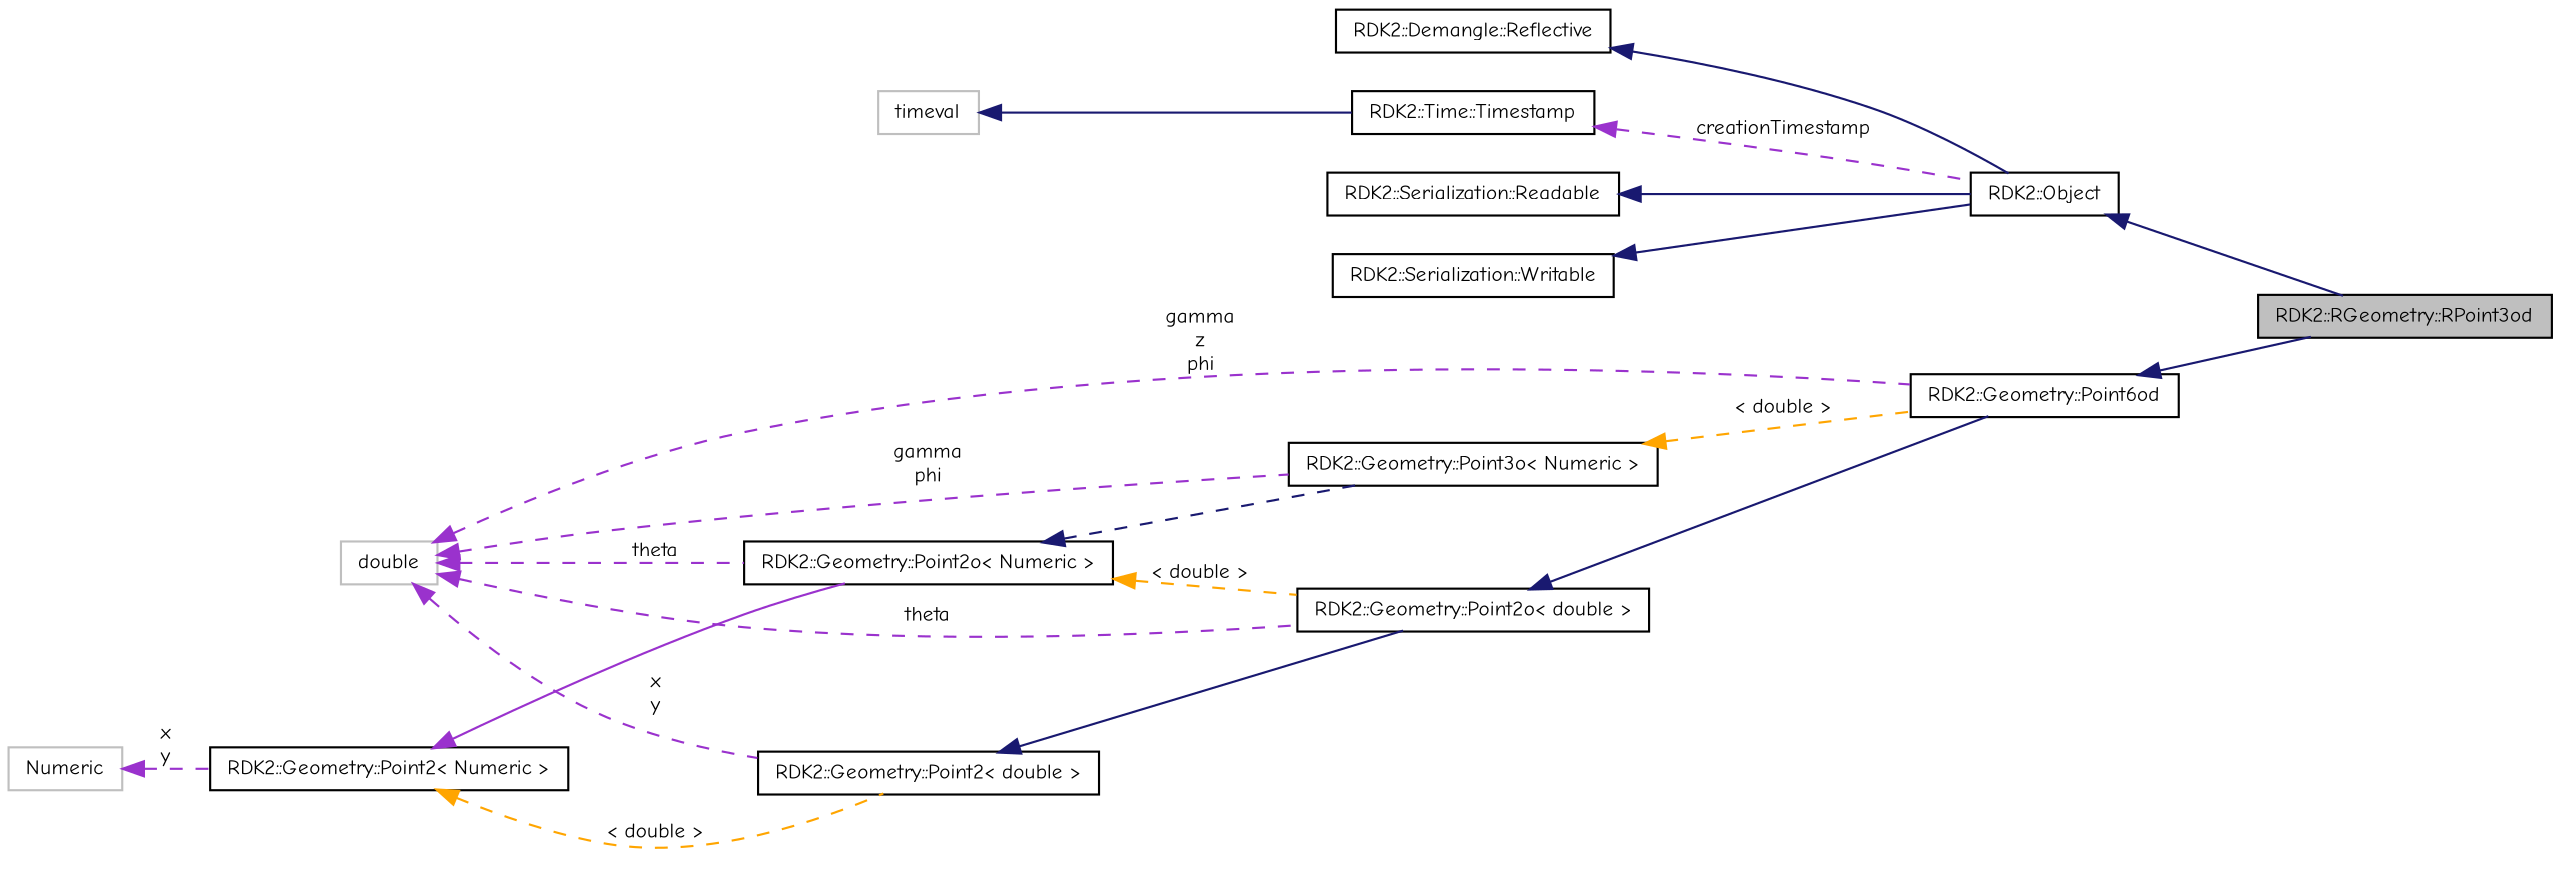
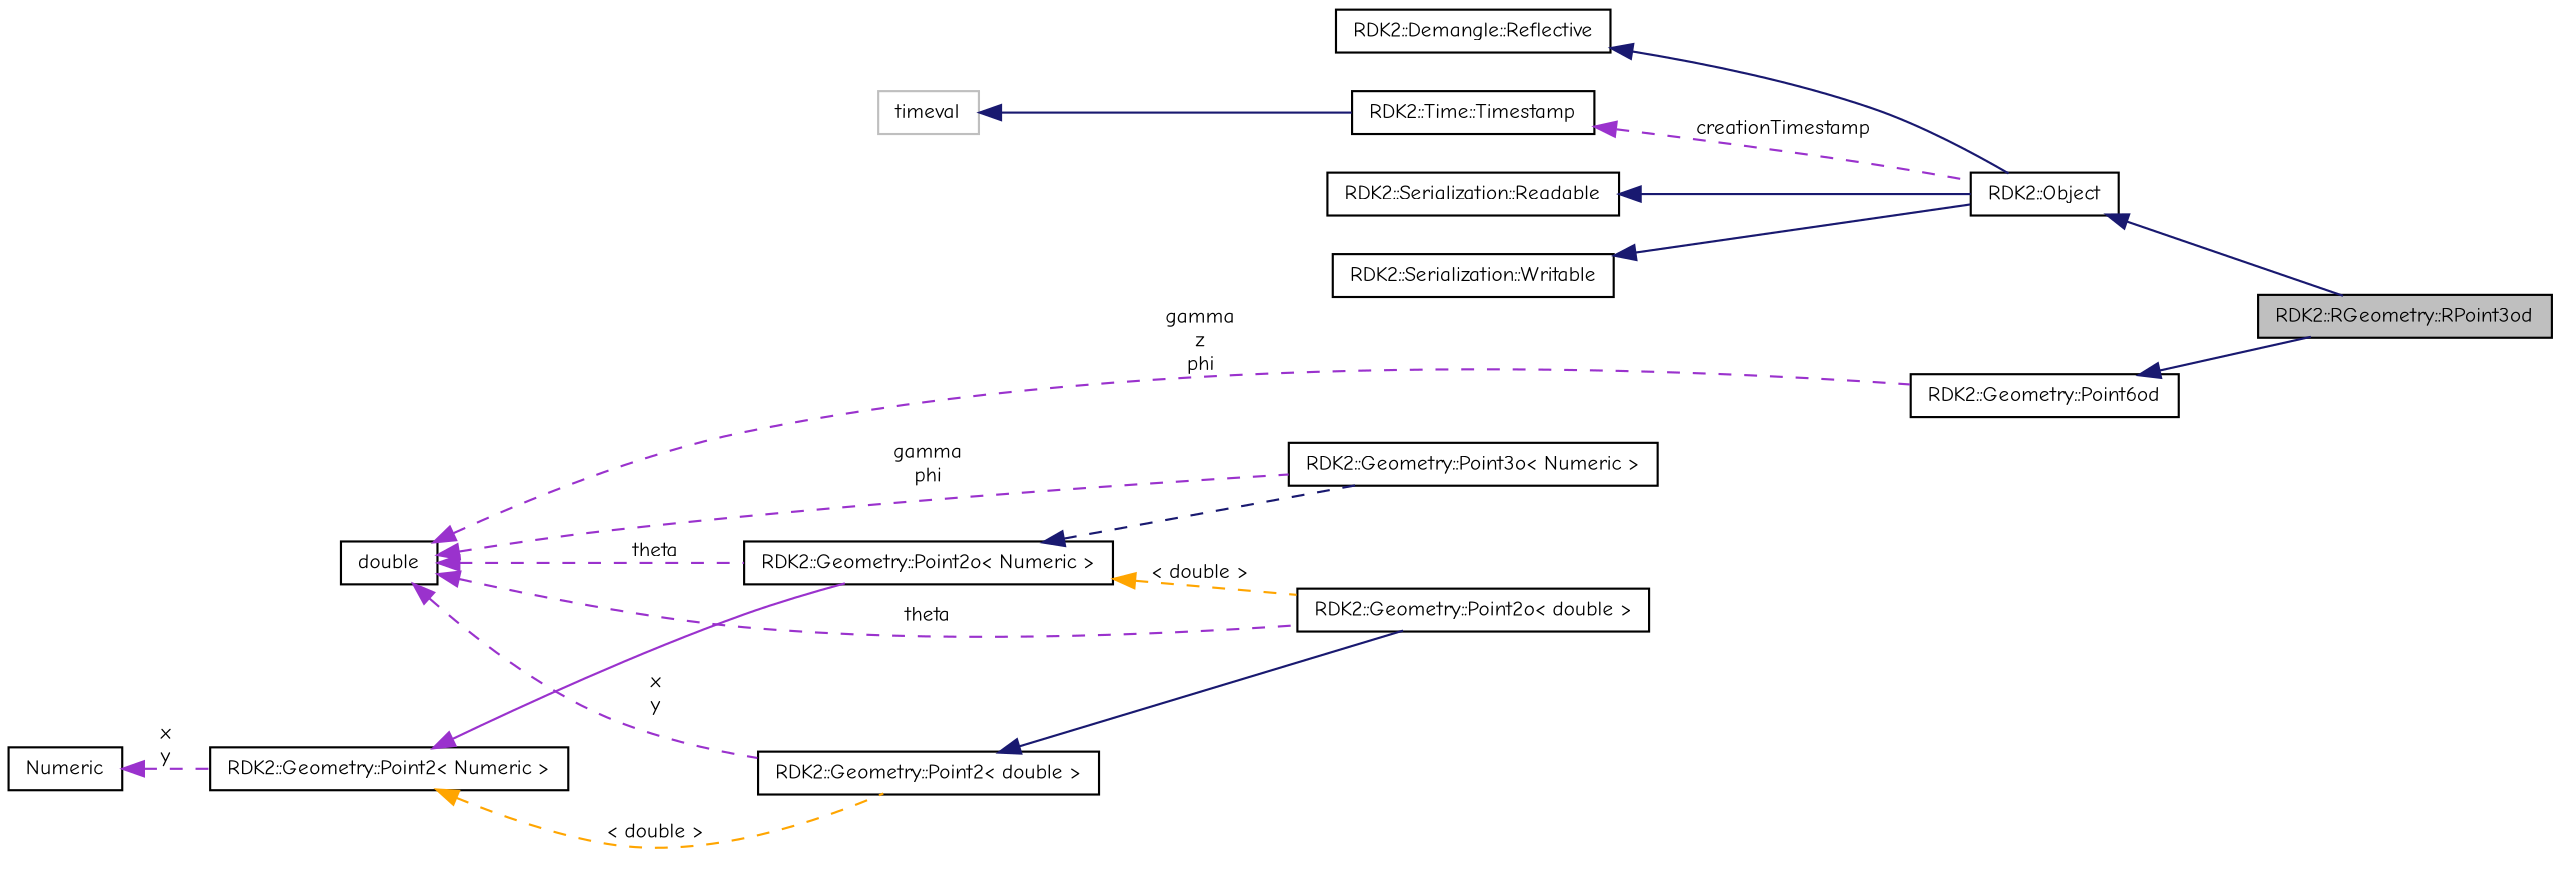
(1788, 426) -> none
(1769, 499) -> none
(389, 563) -> (389, 563)
(65, 769) -> (65, 769)
